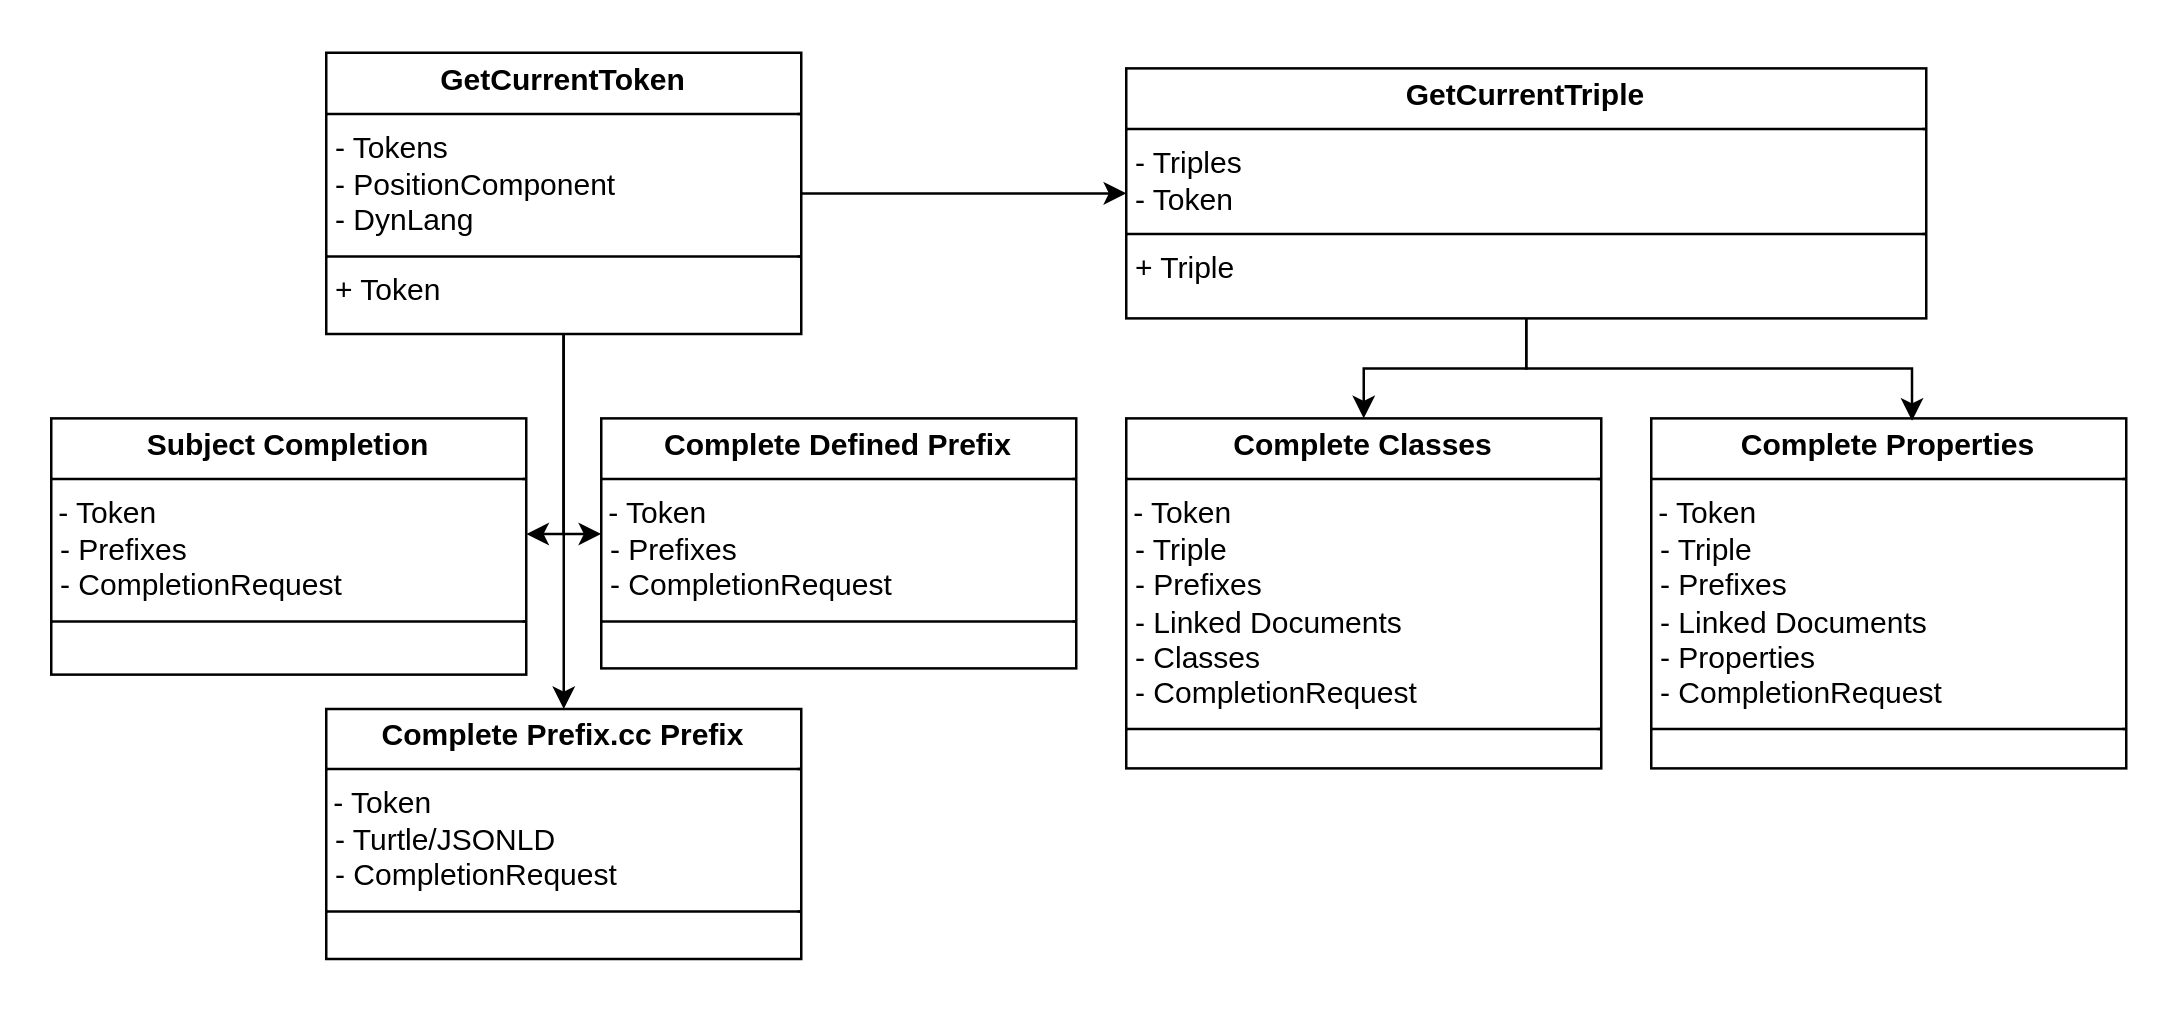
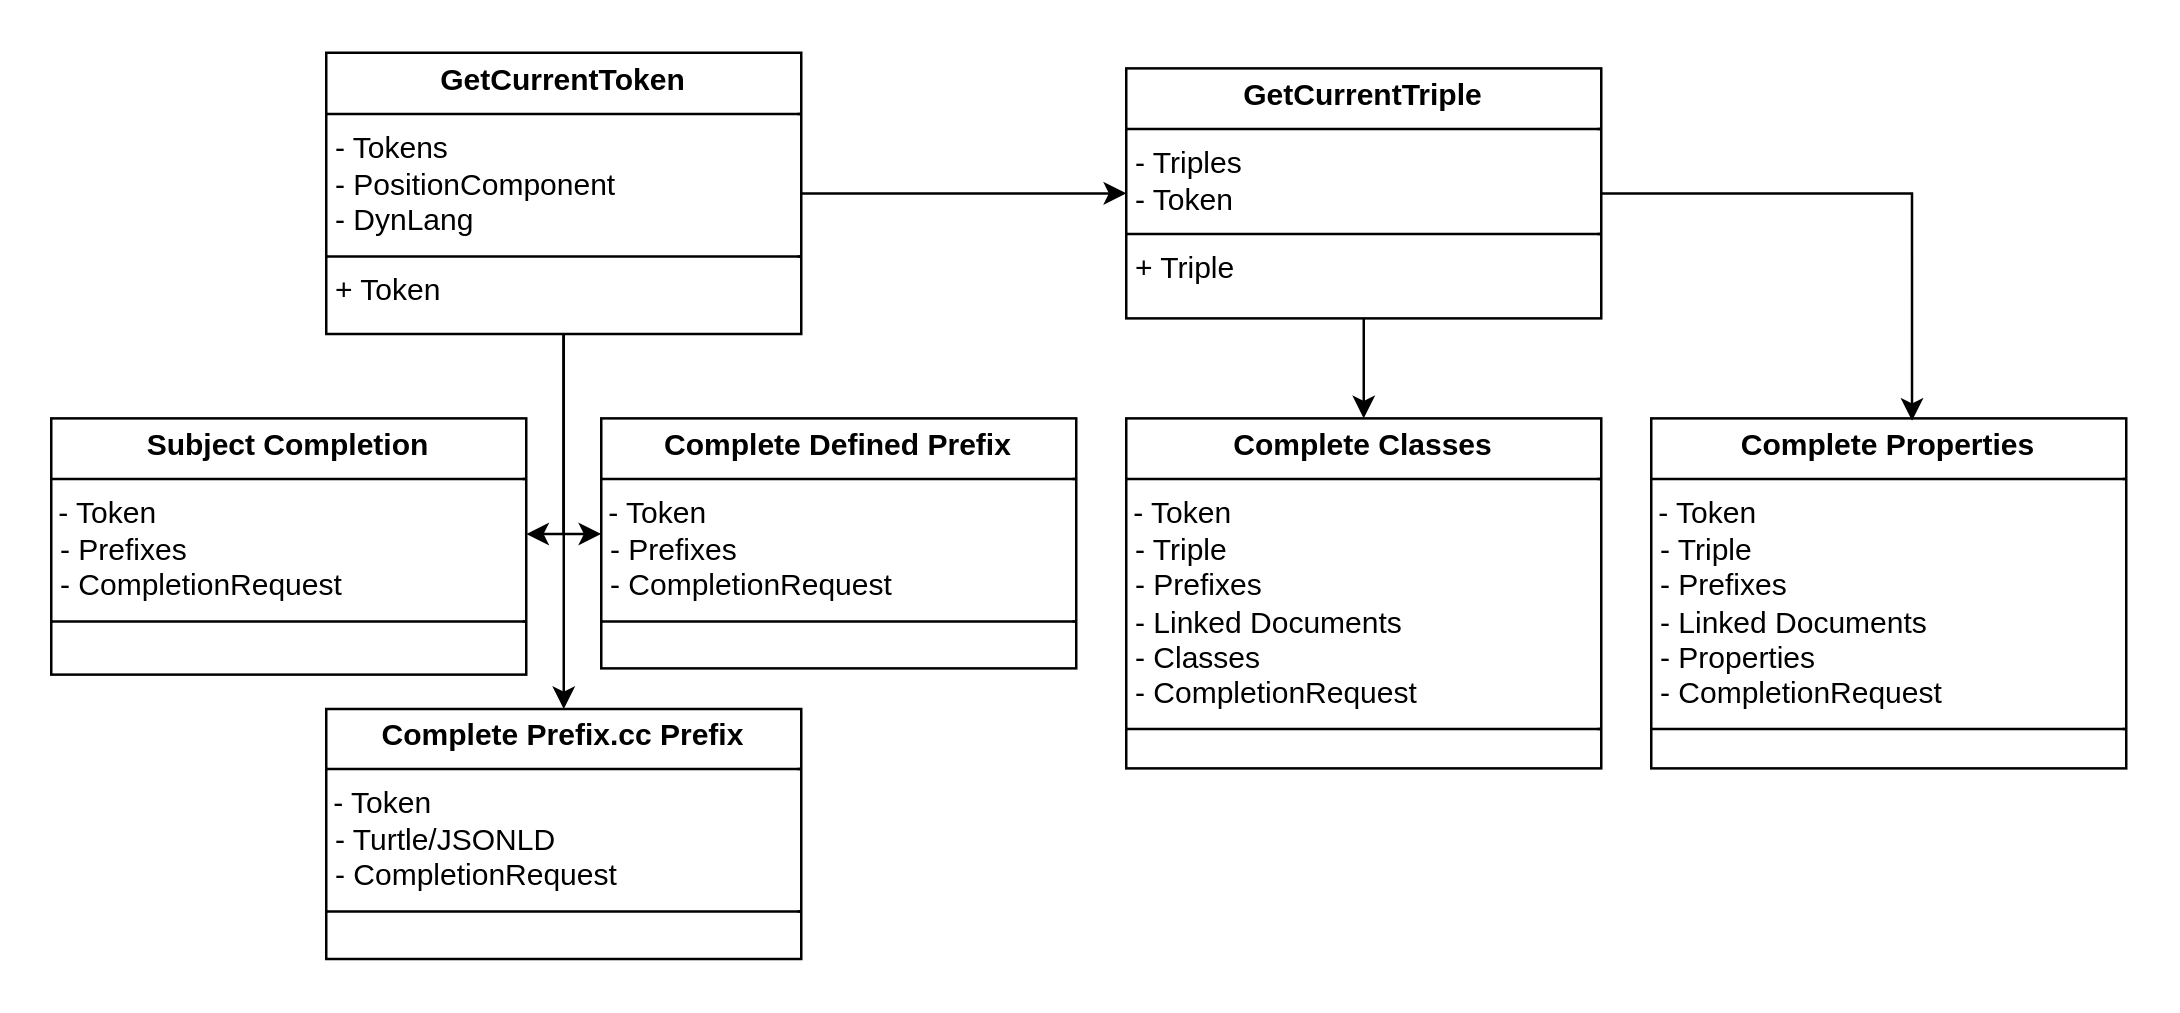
(1526, 193) -> (1364, 193)
